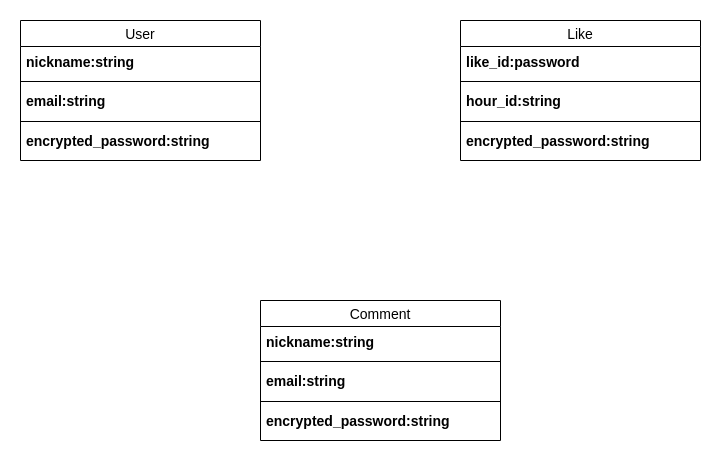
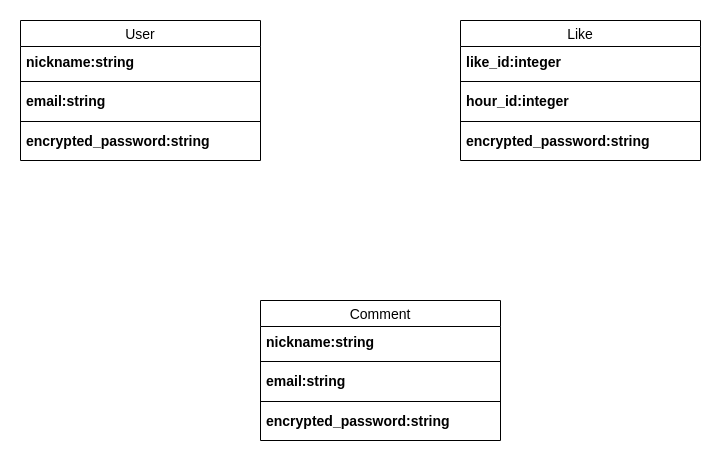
(521, 62) -> (516, 62)
(515, 101) -> (519, 101)
